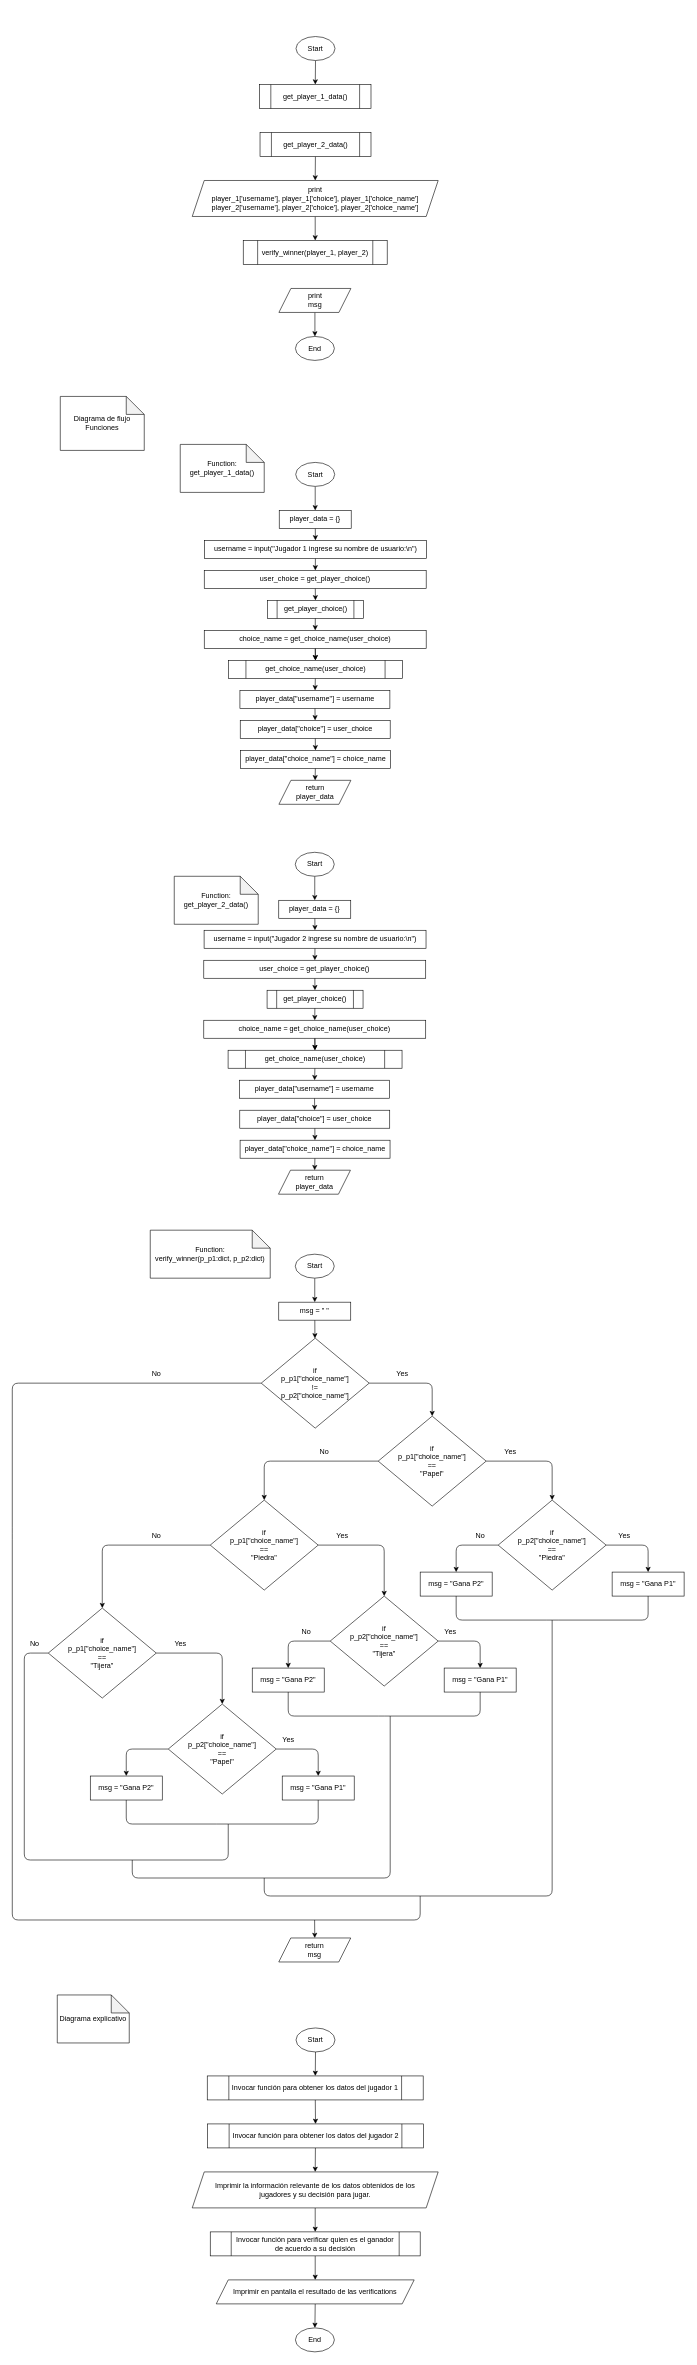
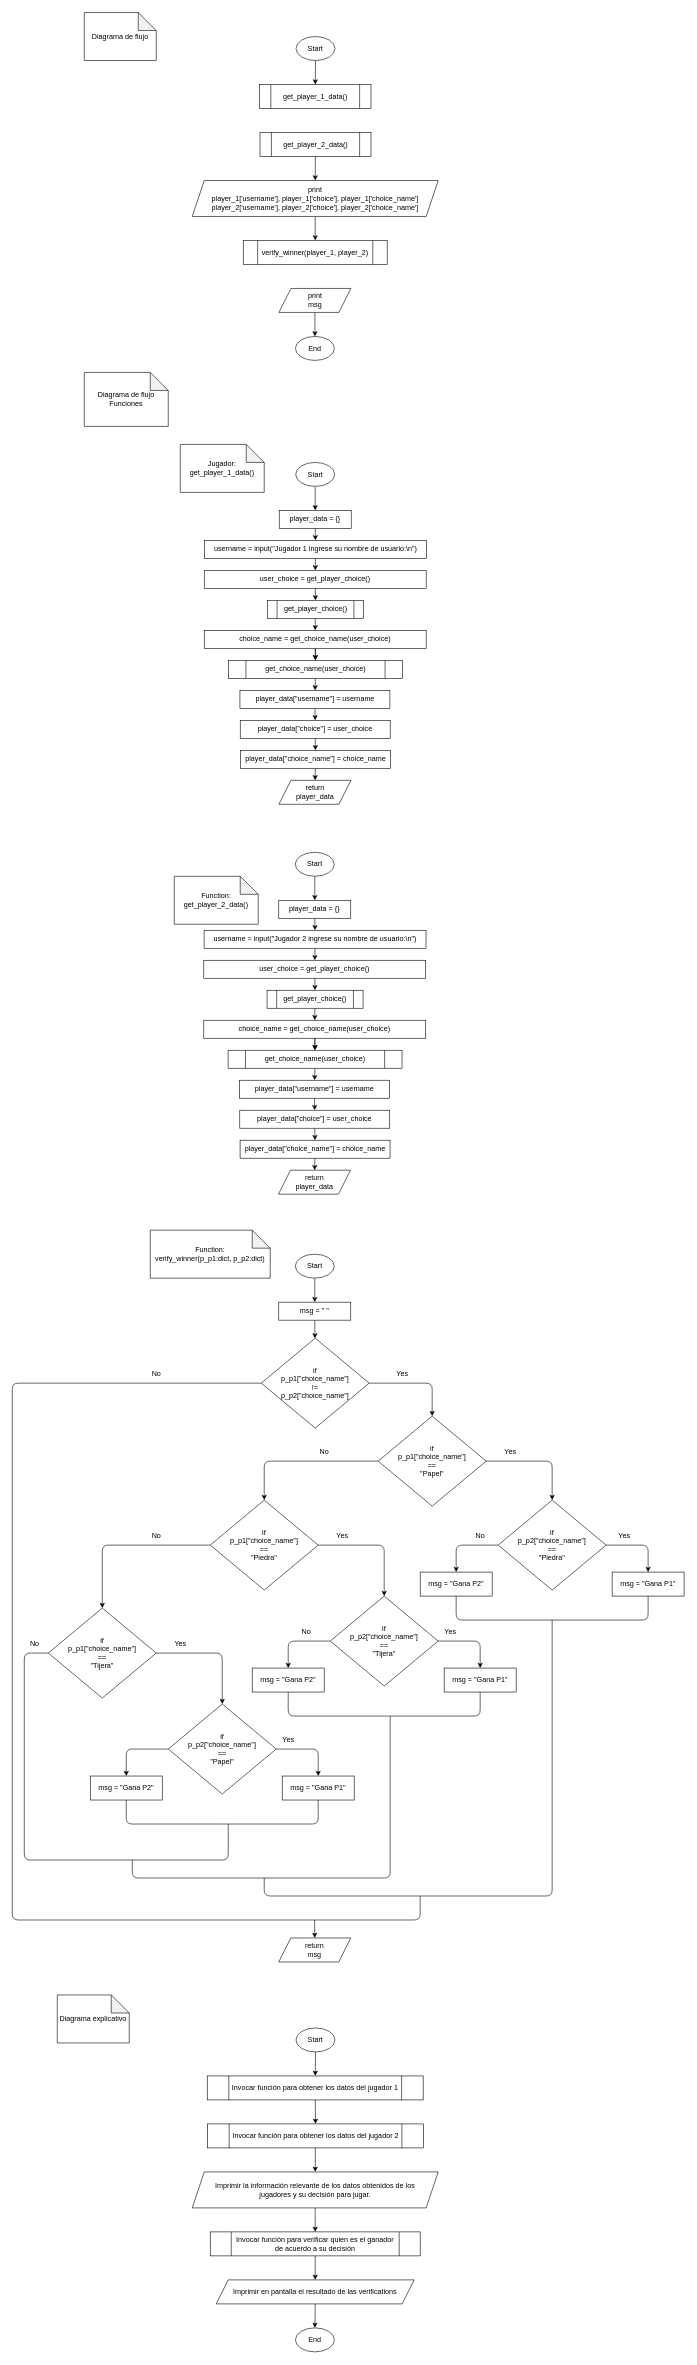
none -> (120, 36)
(102, 423) -> (126, 399)
(222, 468) -> (222, 468)
